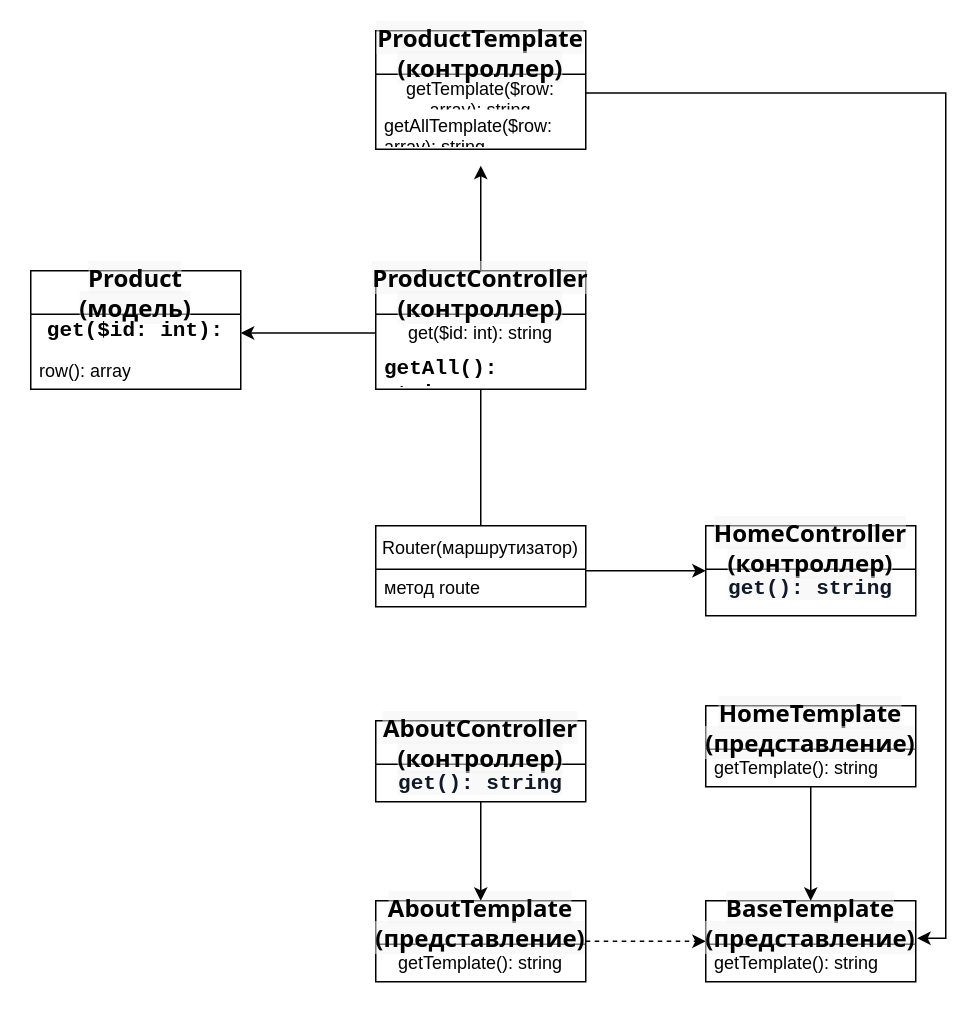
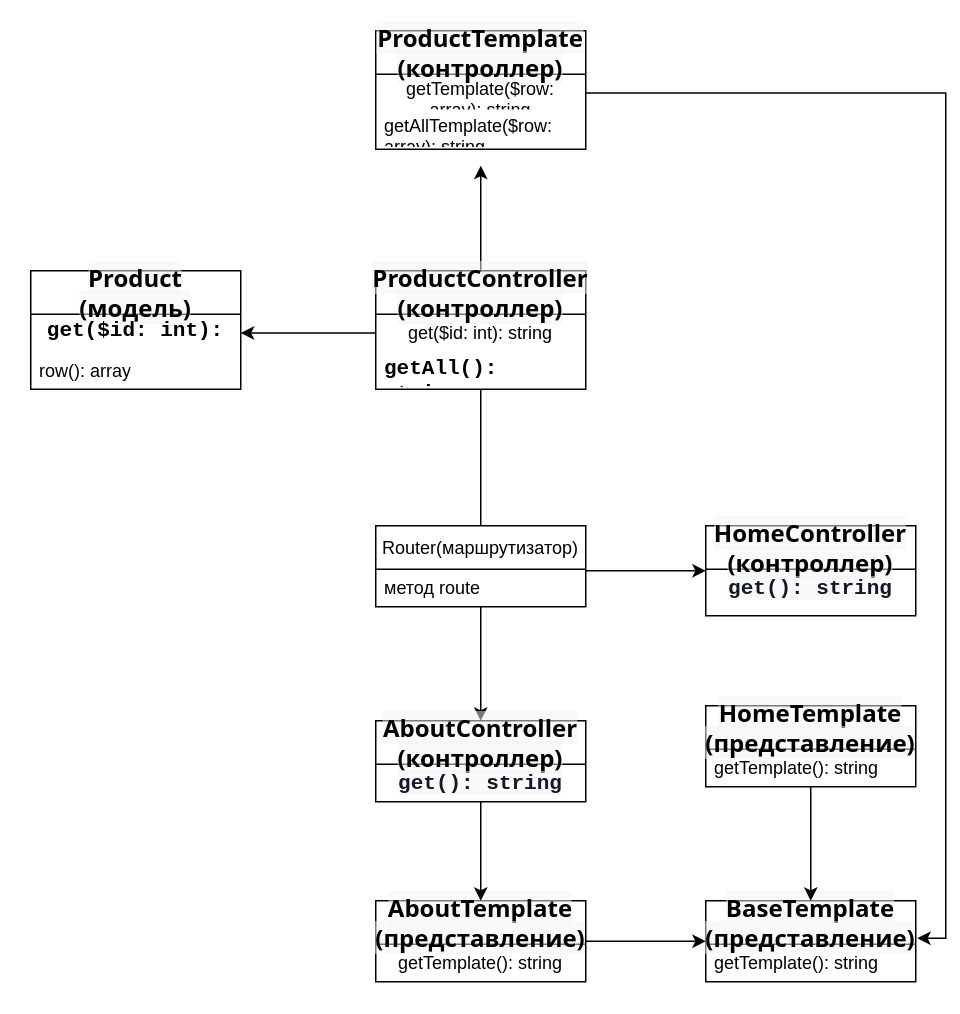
none -> (481, 660)
(641, 941) -> (641, 941)
